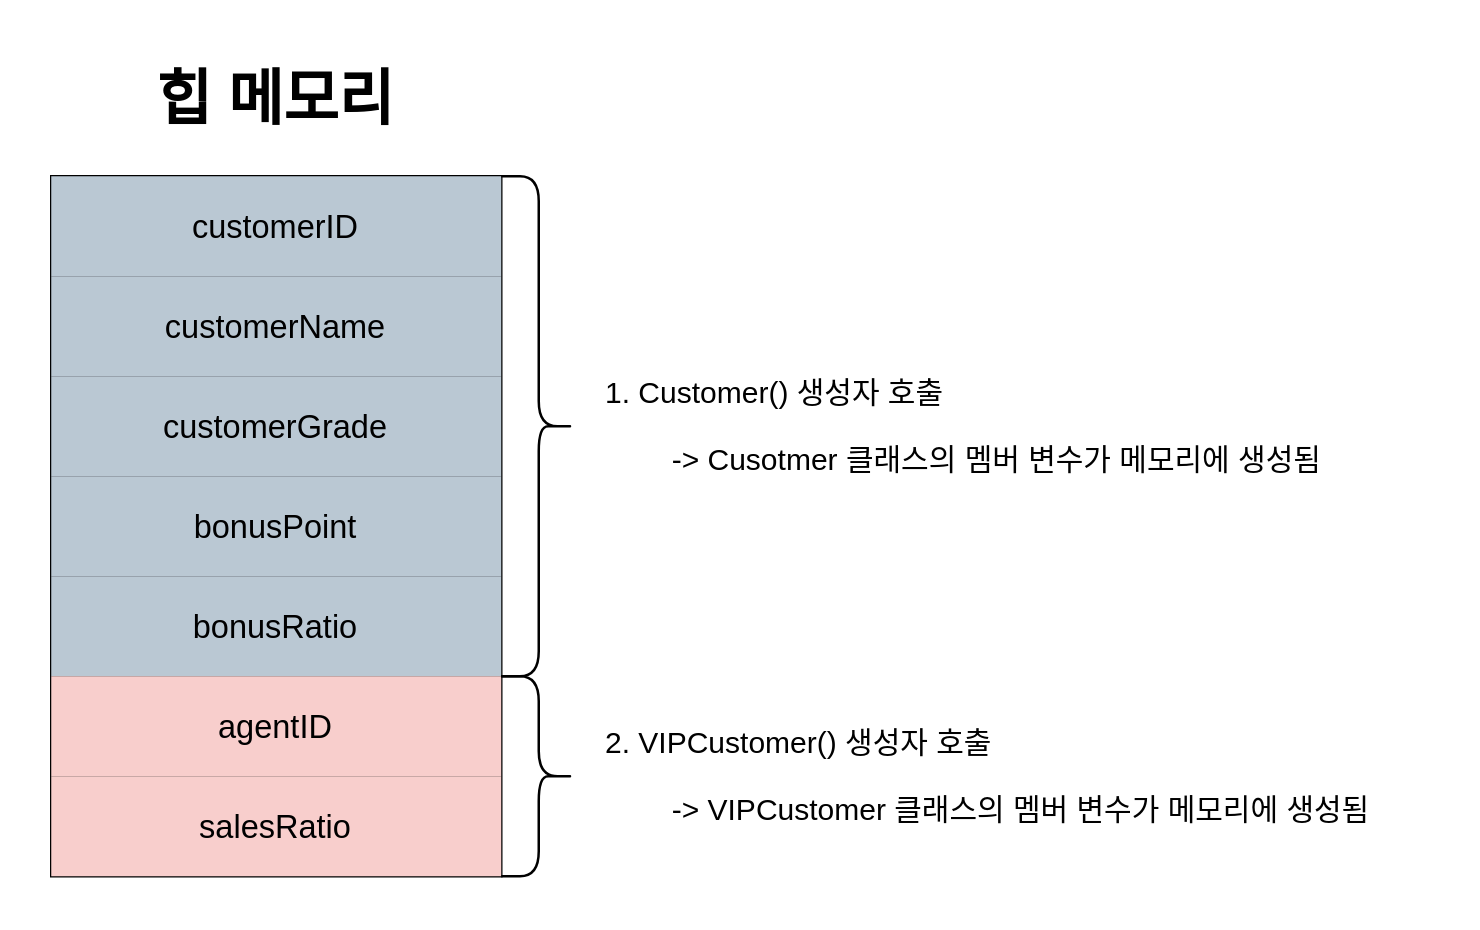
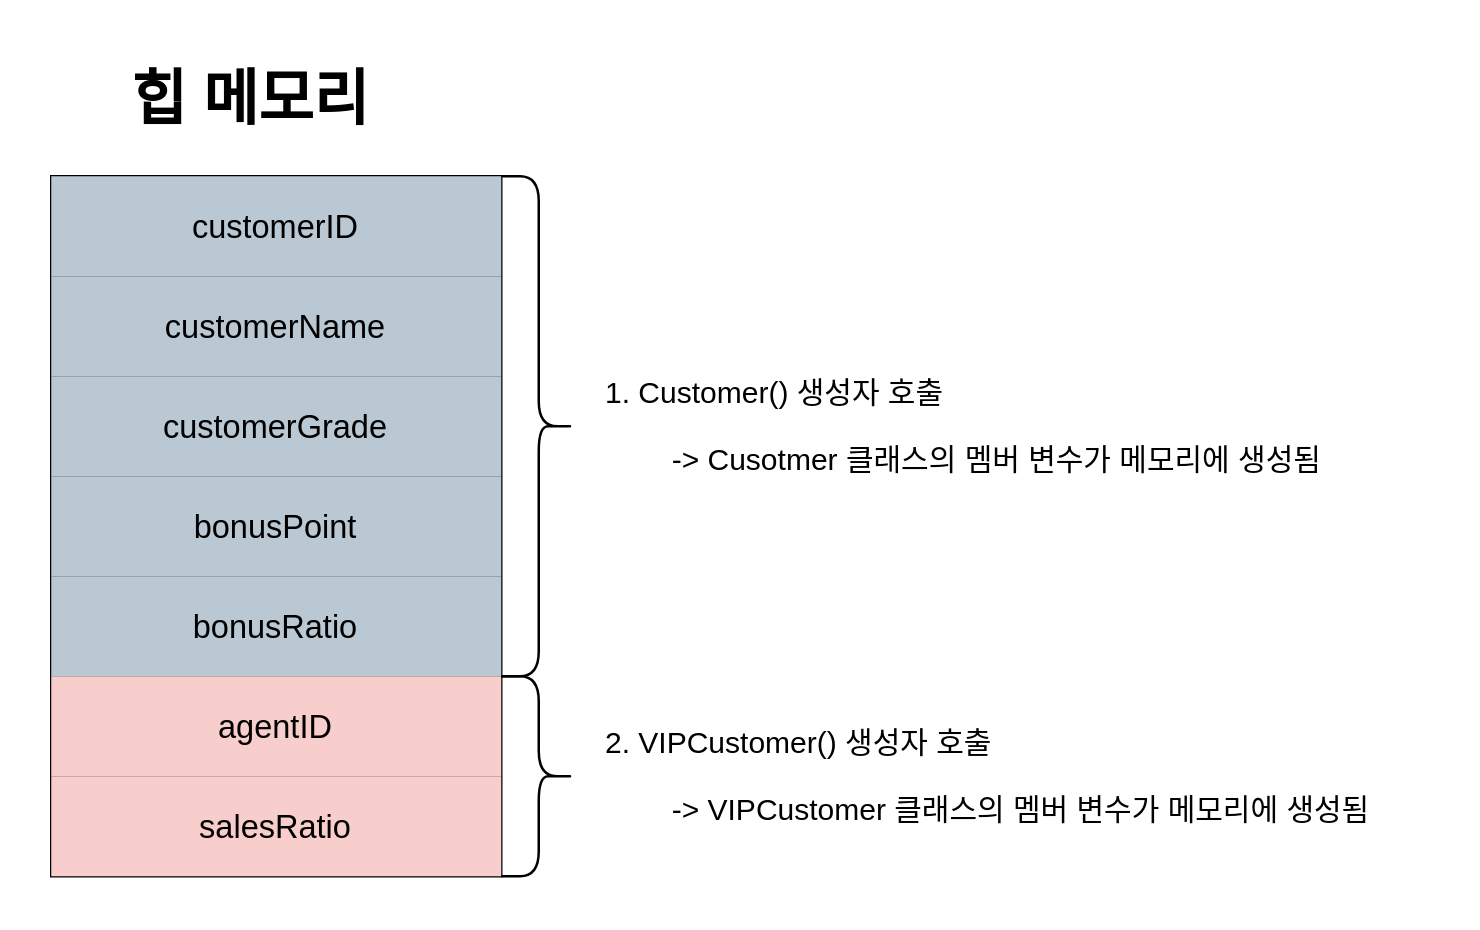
(276, 101) -> (251, 101)
